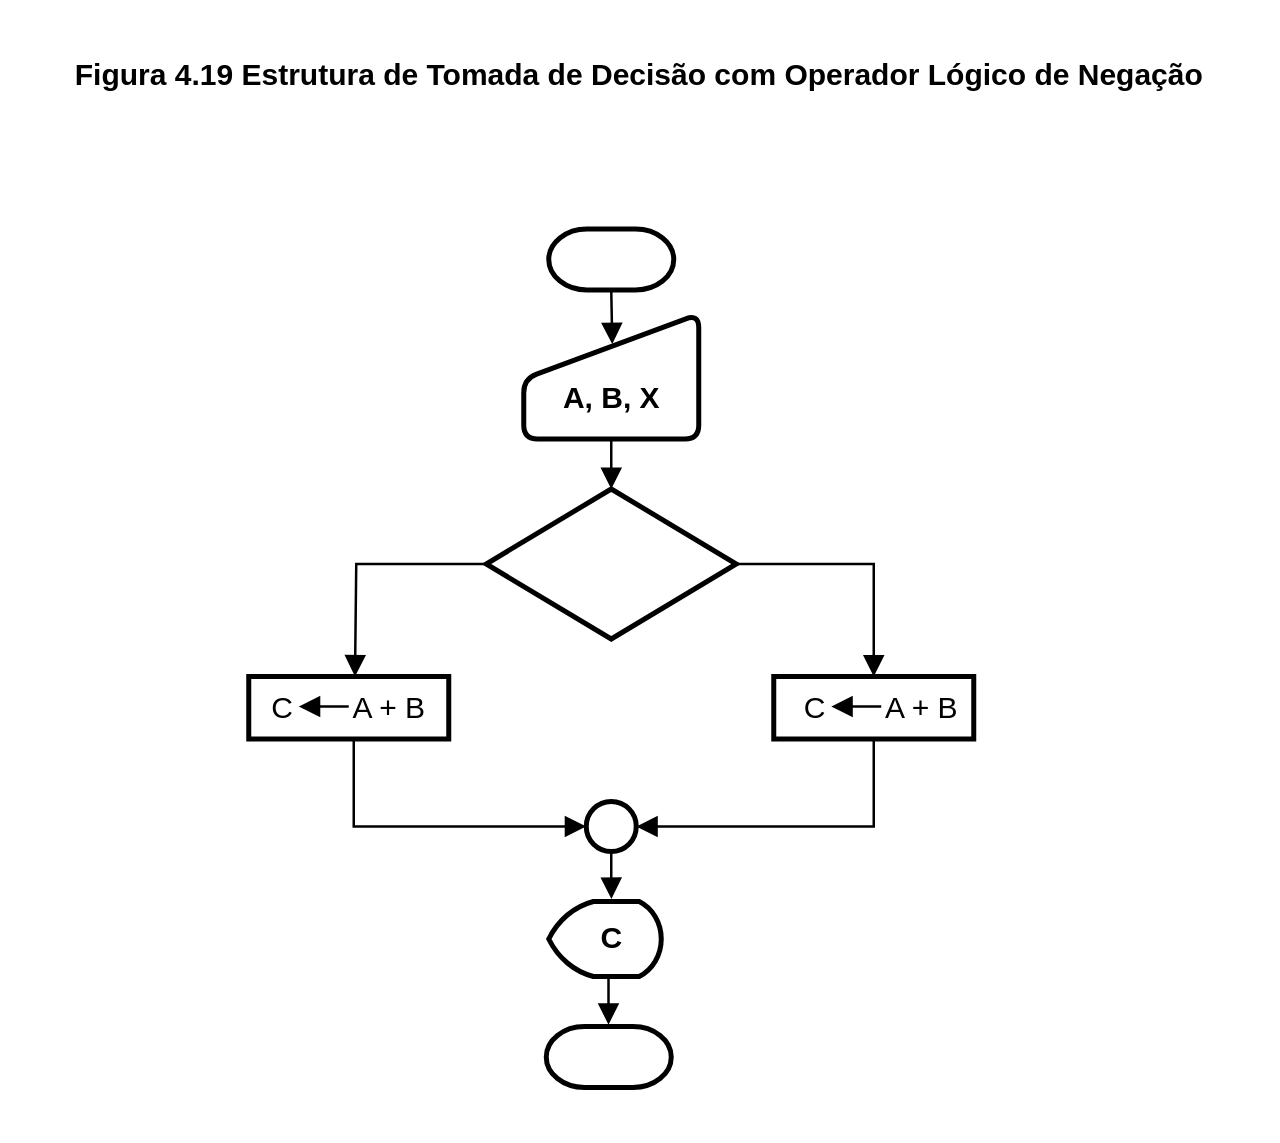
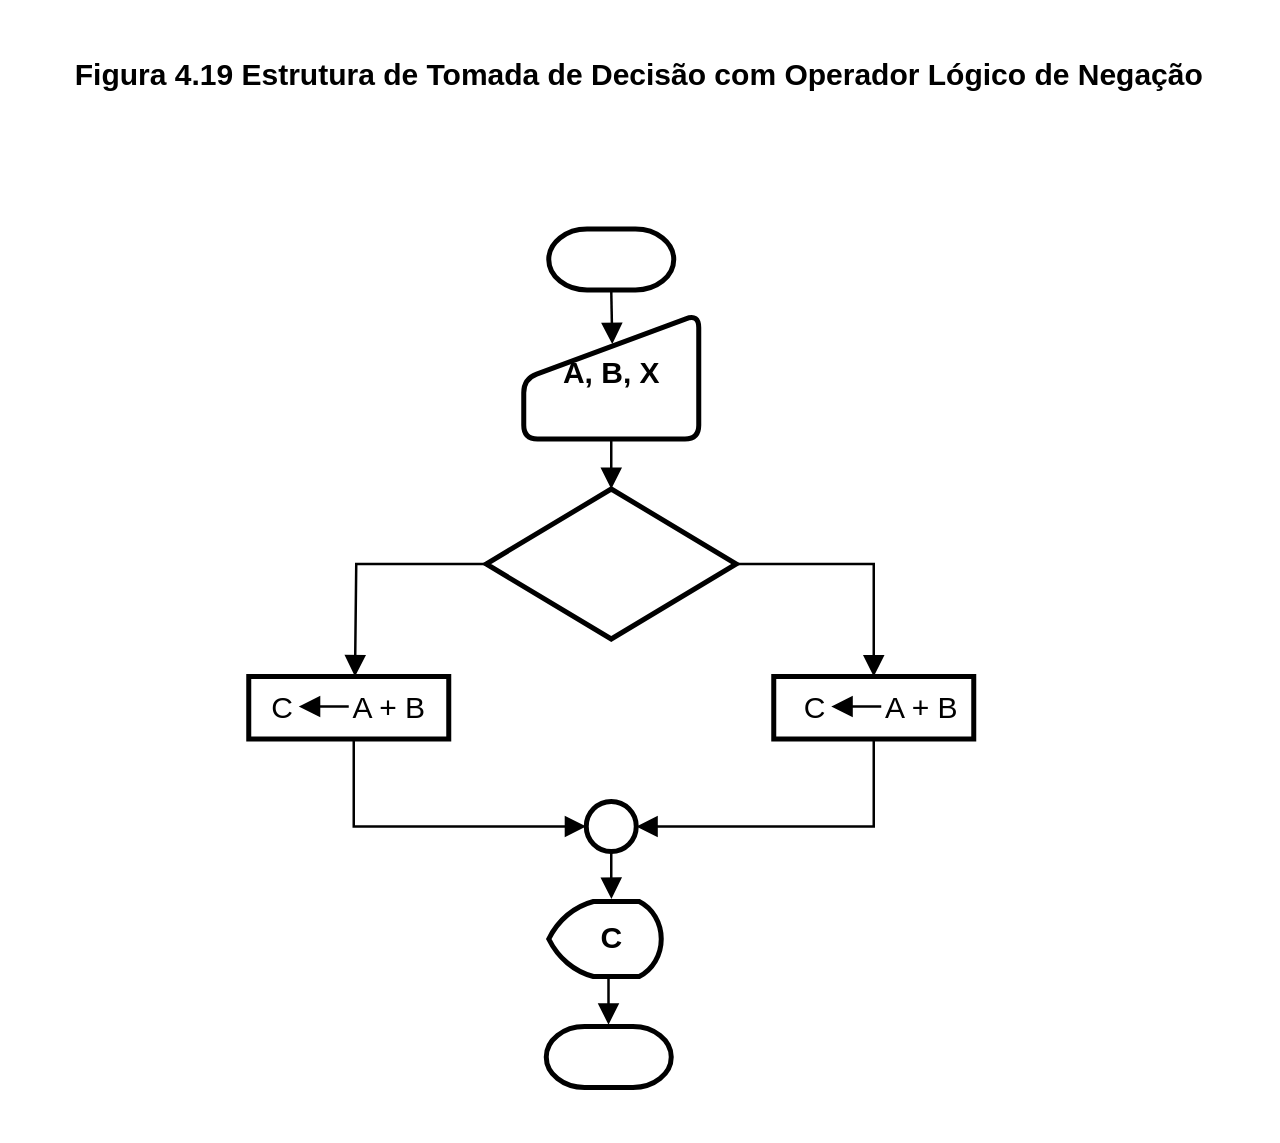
(611, 399) -> (611, 374)
